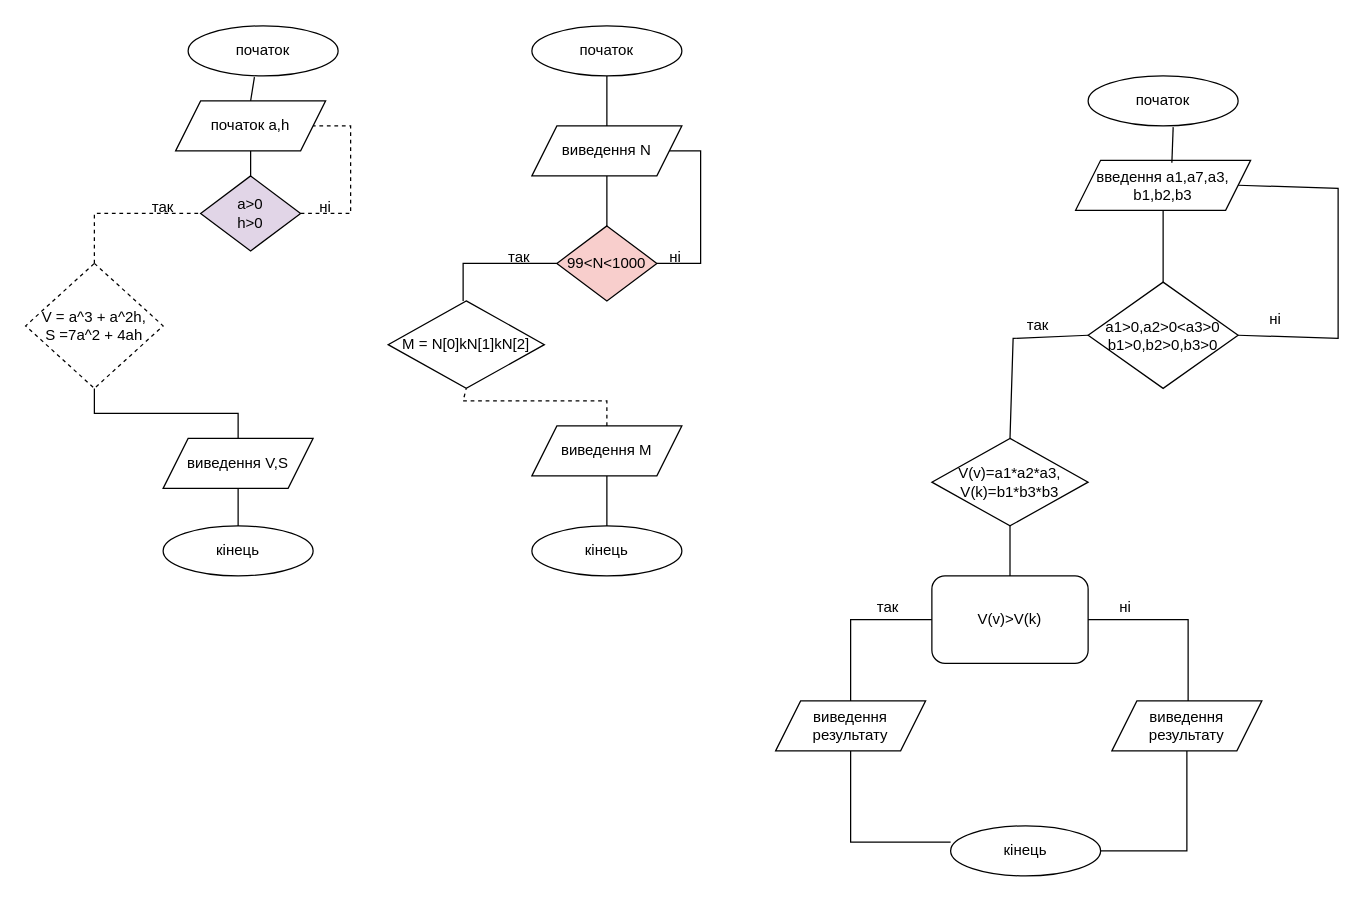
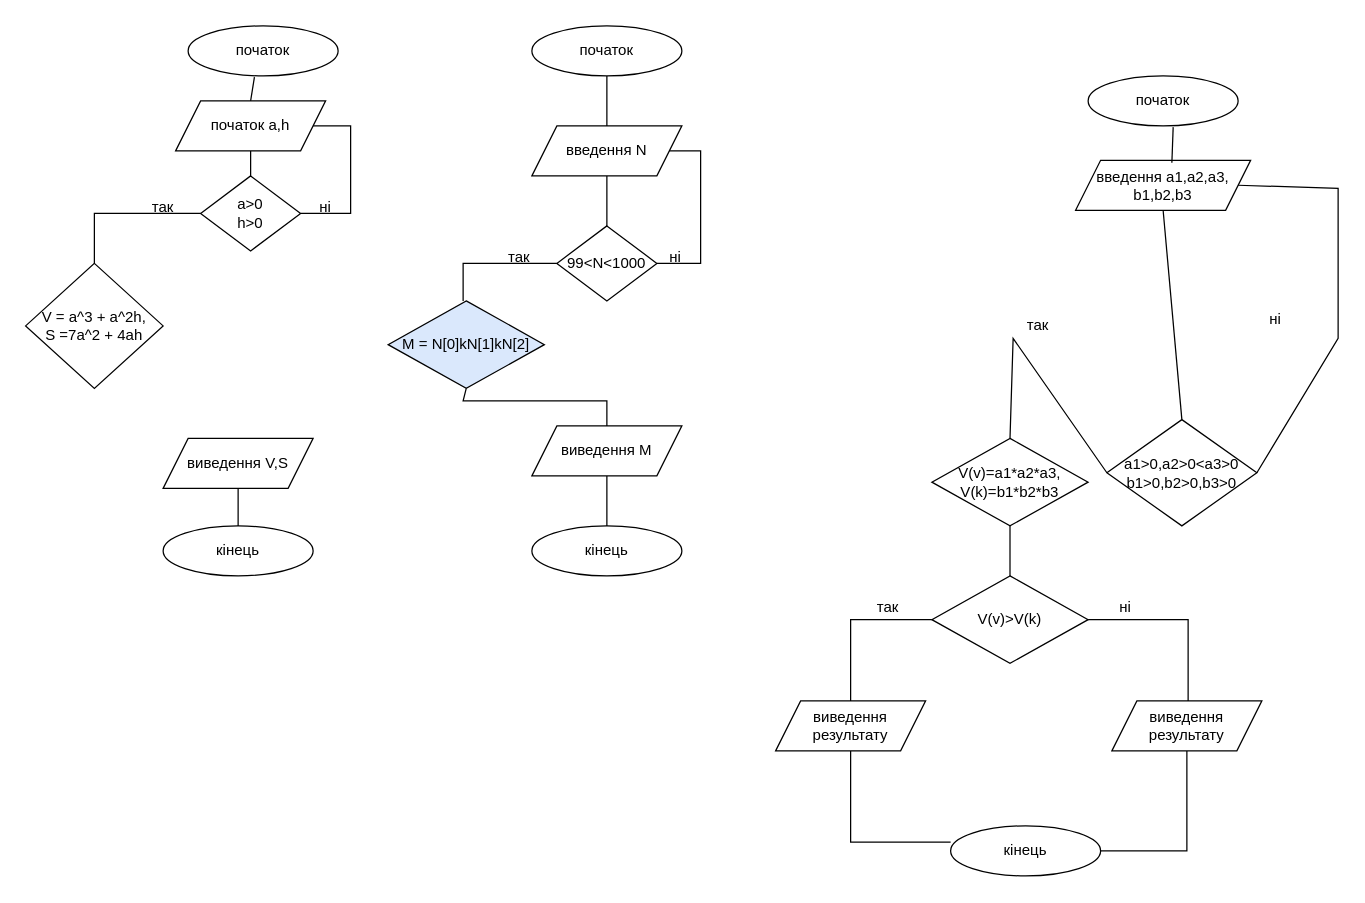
(607, 151) -> (607, 151)
(351, 176) -> (351, 176)
(1163, 186) -> (1163, 186)
(123, 213) -> (123, 213)
(251, 213) -> (251, 213)
(607, 263) -> (607, 263)
(94, 326) -> (94, 326)
(1163, 335) -> (1182, 473)
(466, 344) -> (466, 344)
(541, 401) -> (541, 401)
(166, 413) -> none
(1010, 482) -> (1010, 482)
(1010, 619) -> (1010, 619)
